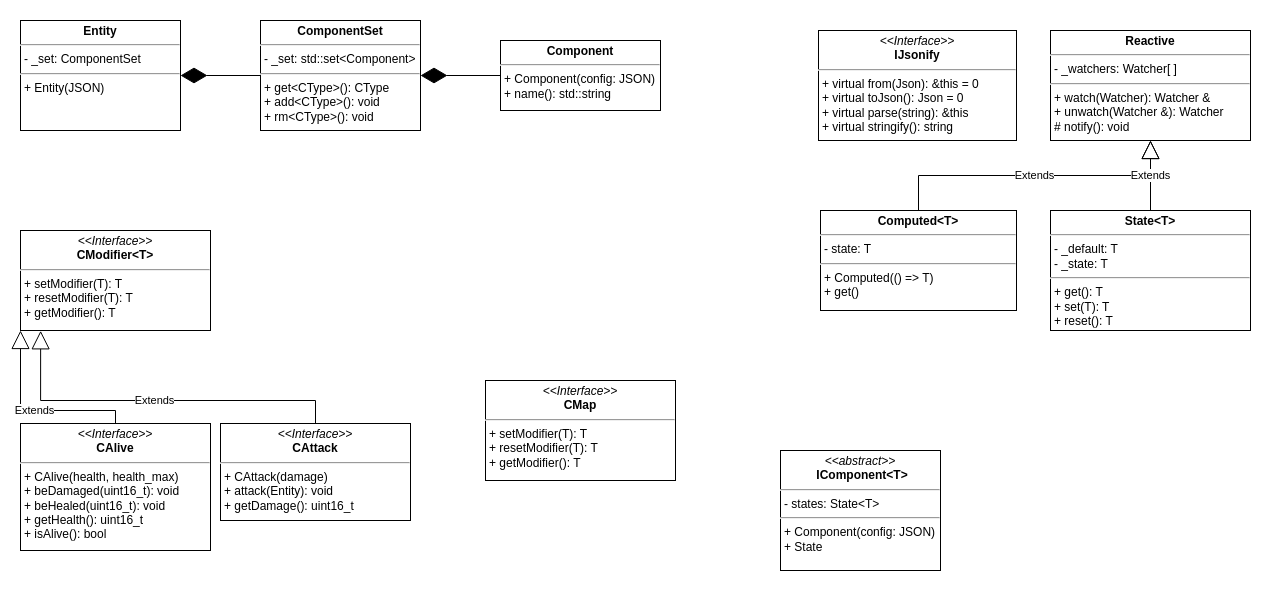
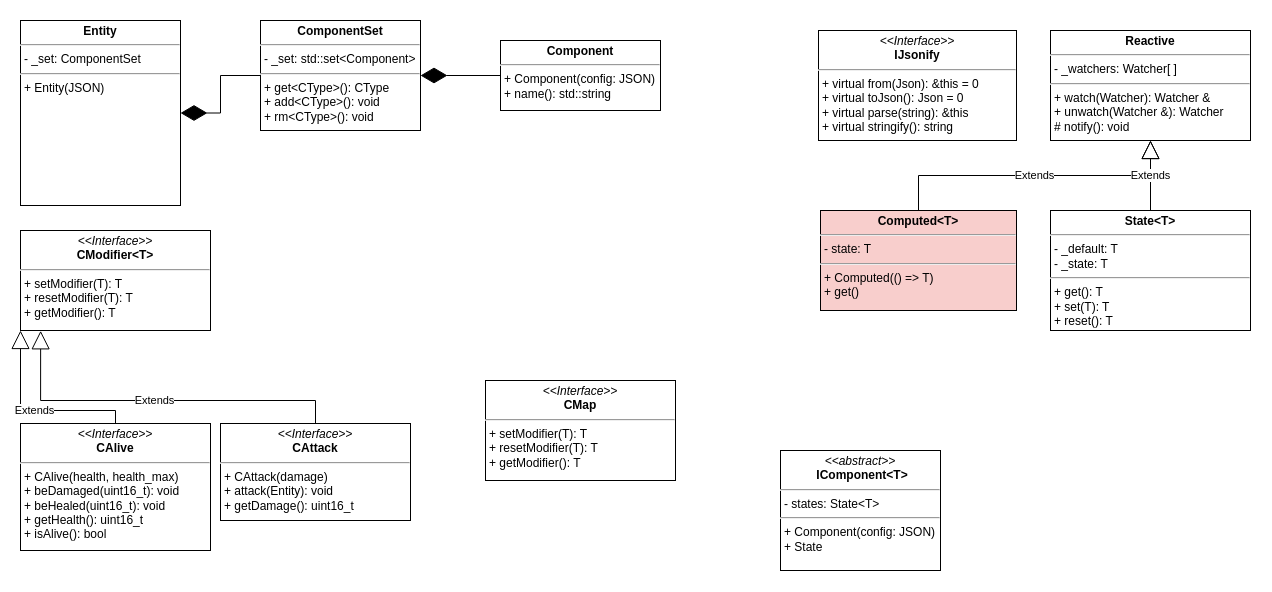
(101, 76) -> (101, 113)
(919, 261) -> (919, 261)
